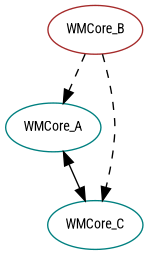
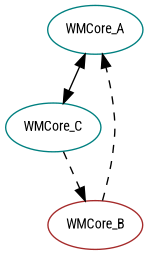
(115, 120) -> (72, 170)
